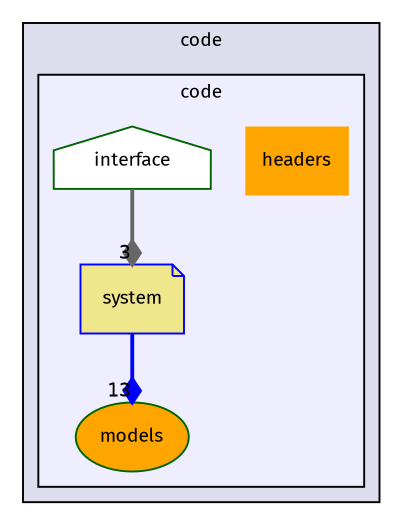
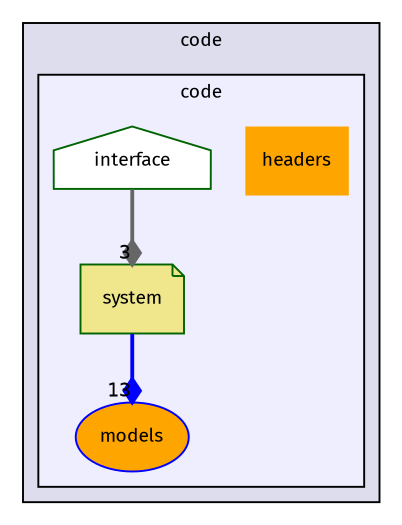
(132, 299) -> (132, 299)
(132, 437) -> (132, 437)
